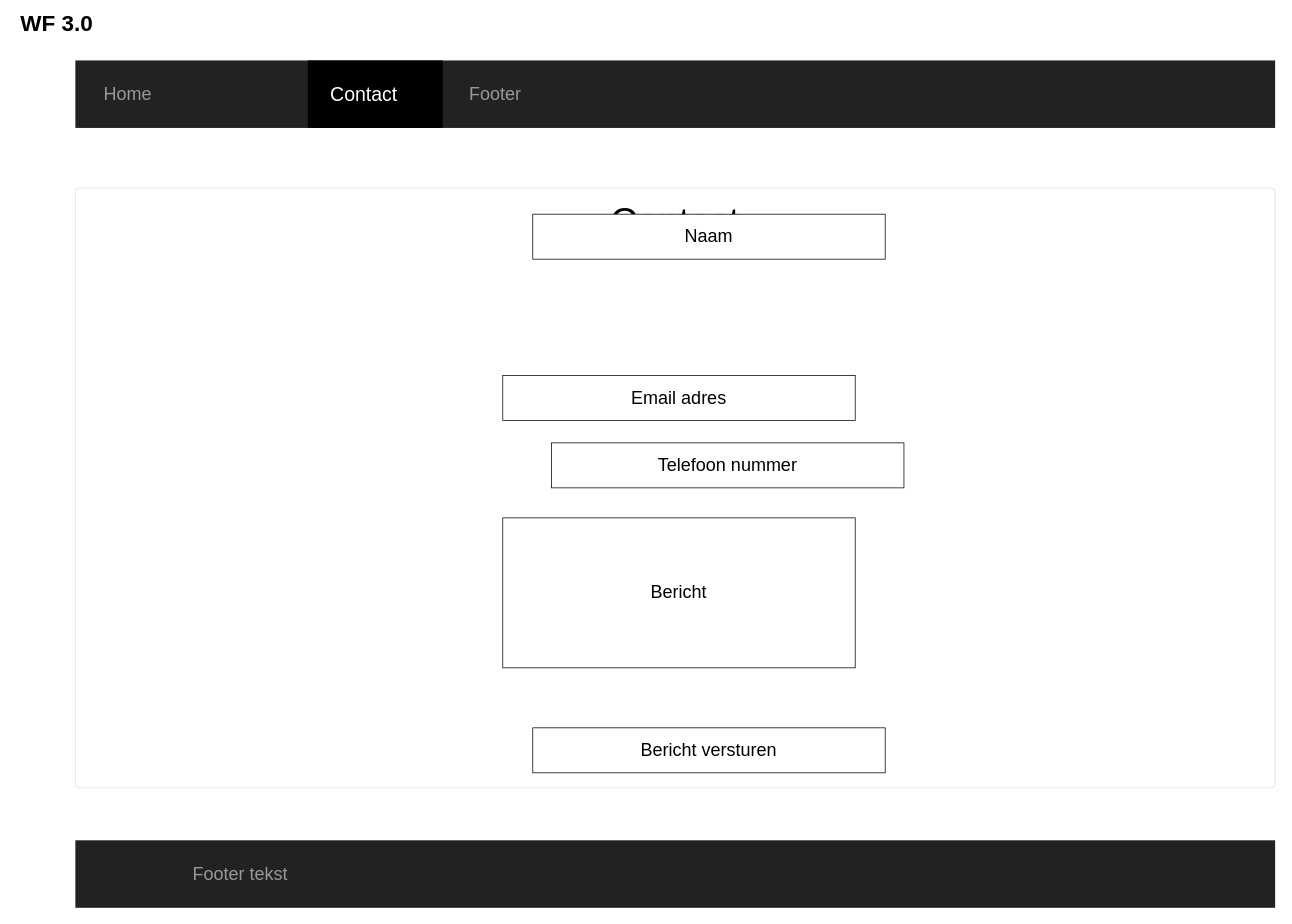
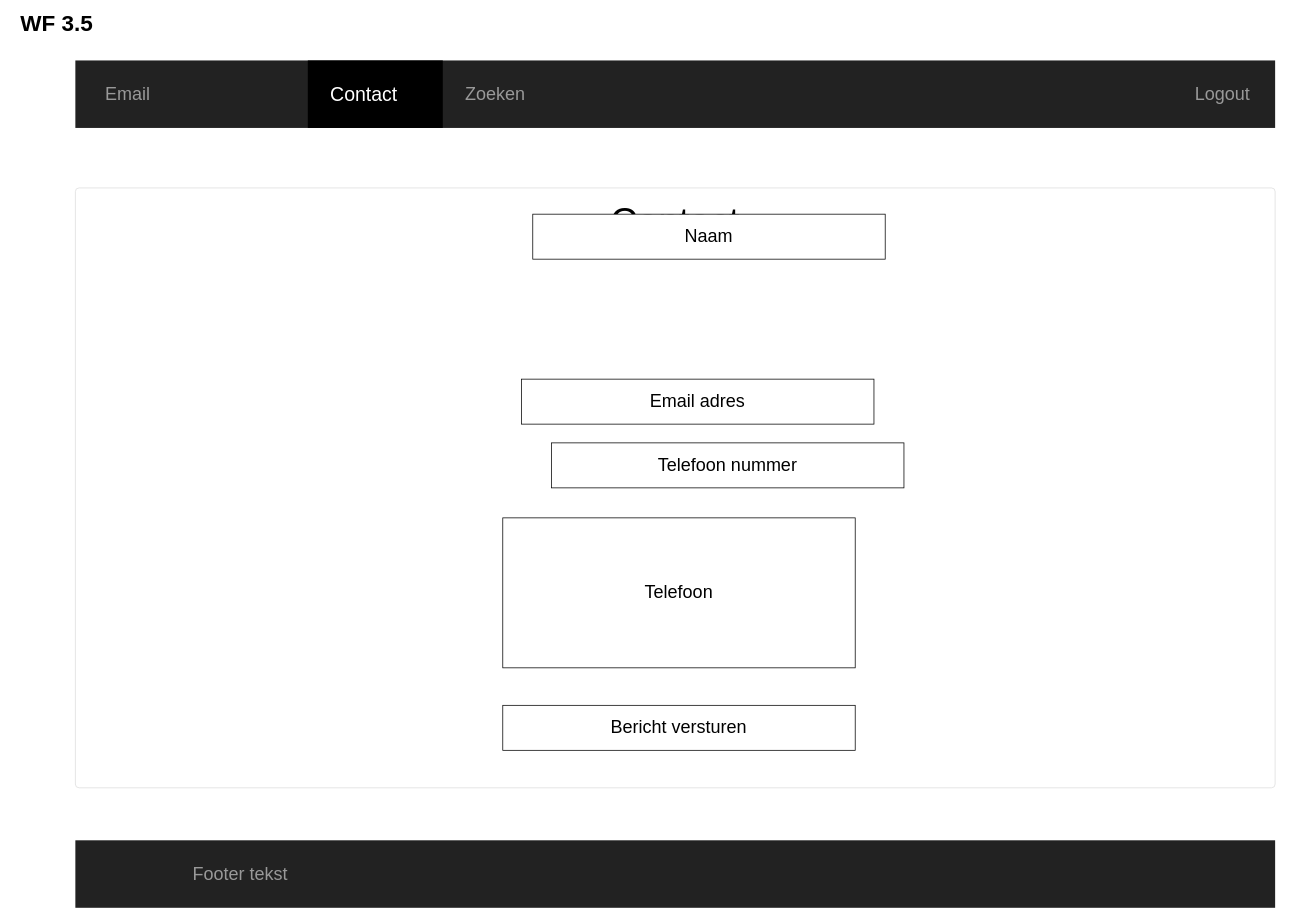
(53, 23) -> (53, 23)
(128, 94) -> (128, 94)
(495, 94) -> (495, 94)
none -> (1223, 94)
(679, 398) -> (698, 402)
(679, 593) -> (679, 593)
(709, 750) -> (679, 728)
